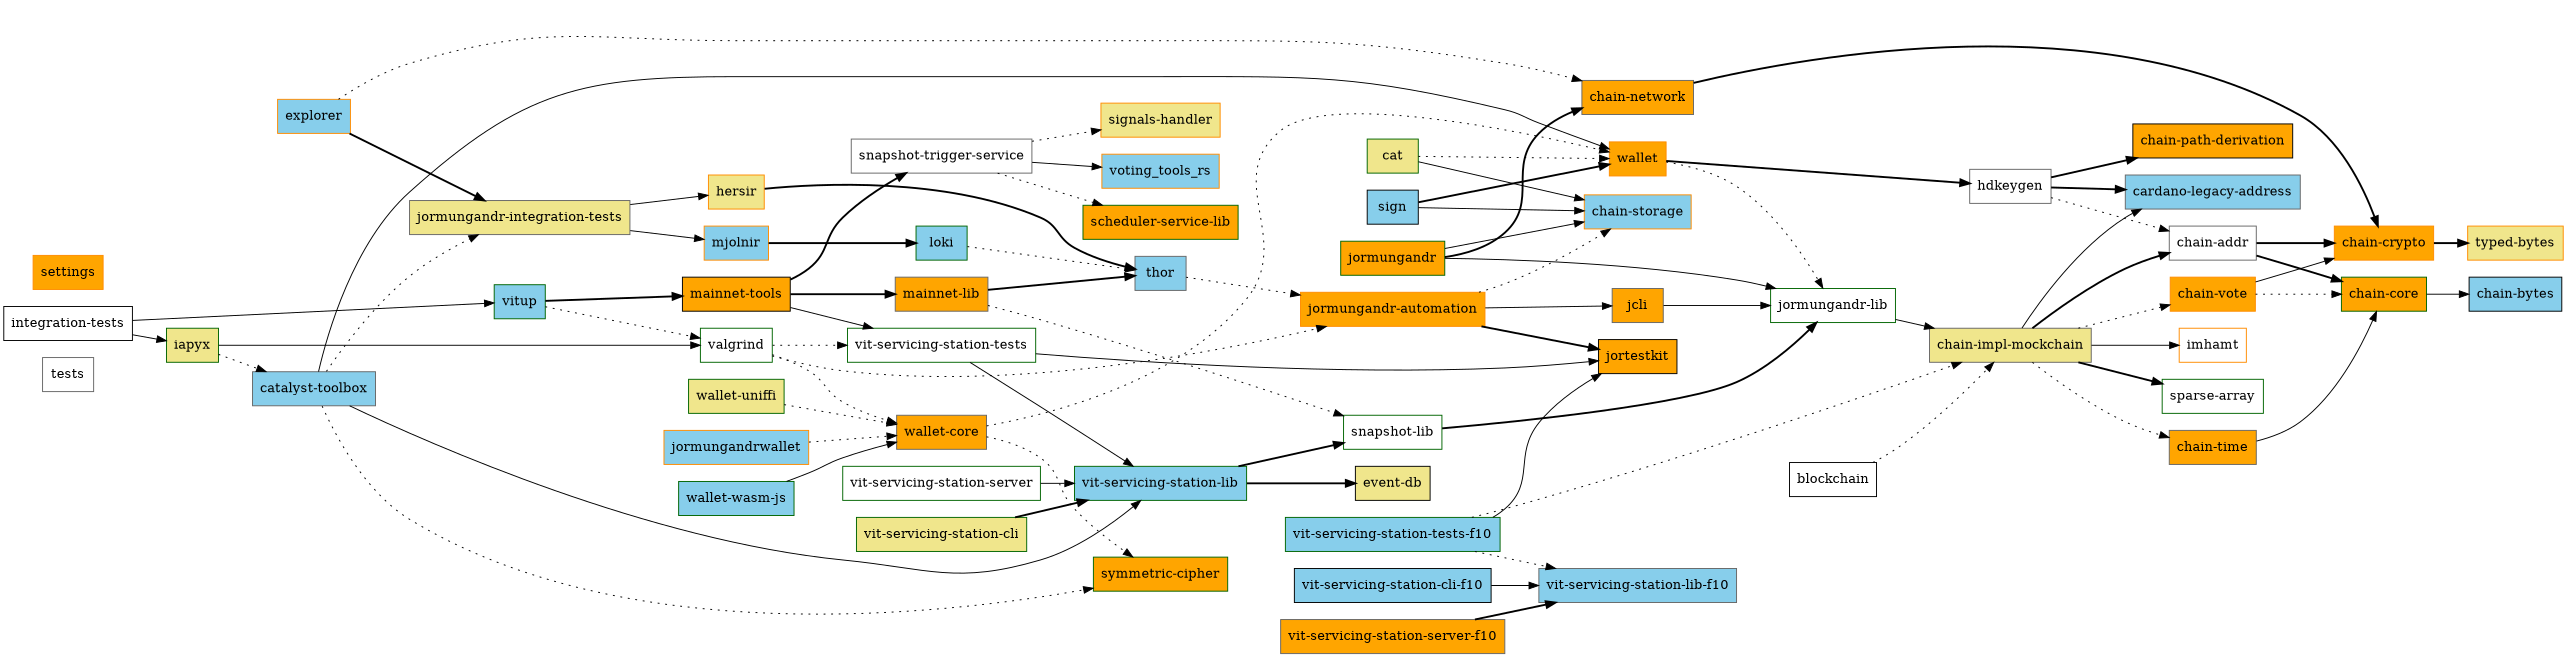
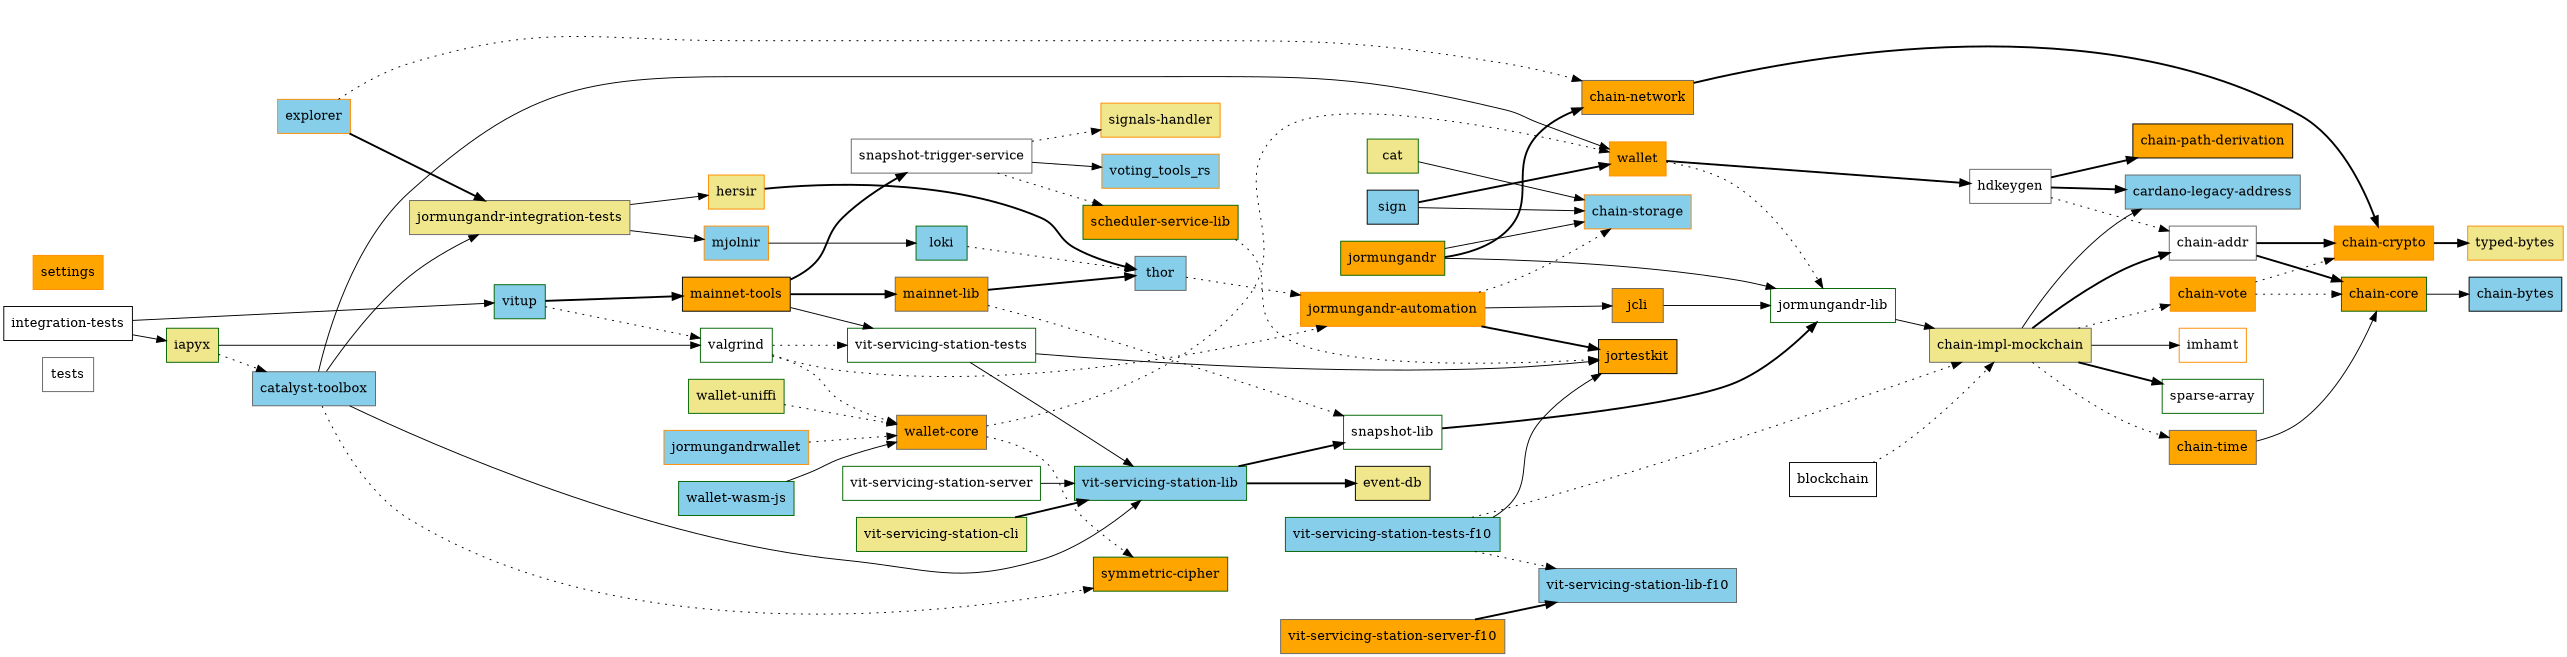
(1509, 157) -> none
(838, 243) -> (838, 243)
(2290, 272) -> (2290, 272)
(389, 295) -> (389, 295)
none -> (1377, 359)
(1393, 585) -> none
